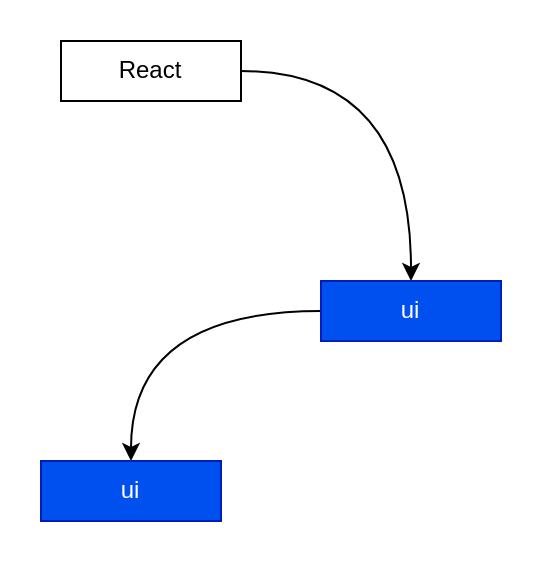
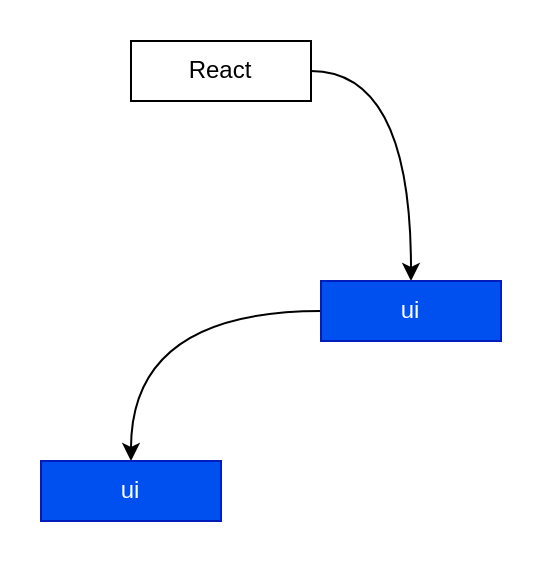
(151, 71) -> (221, 71)
